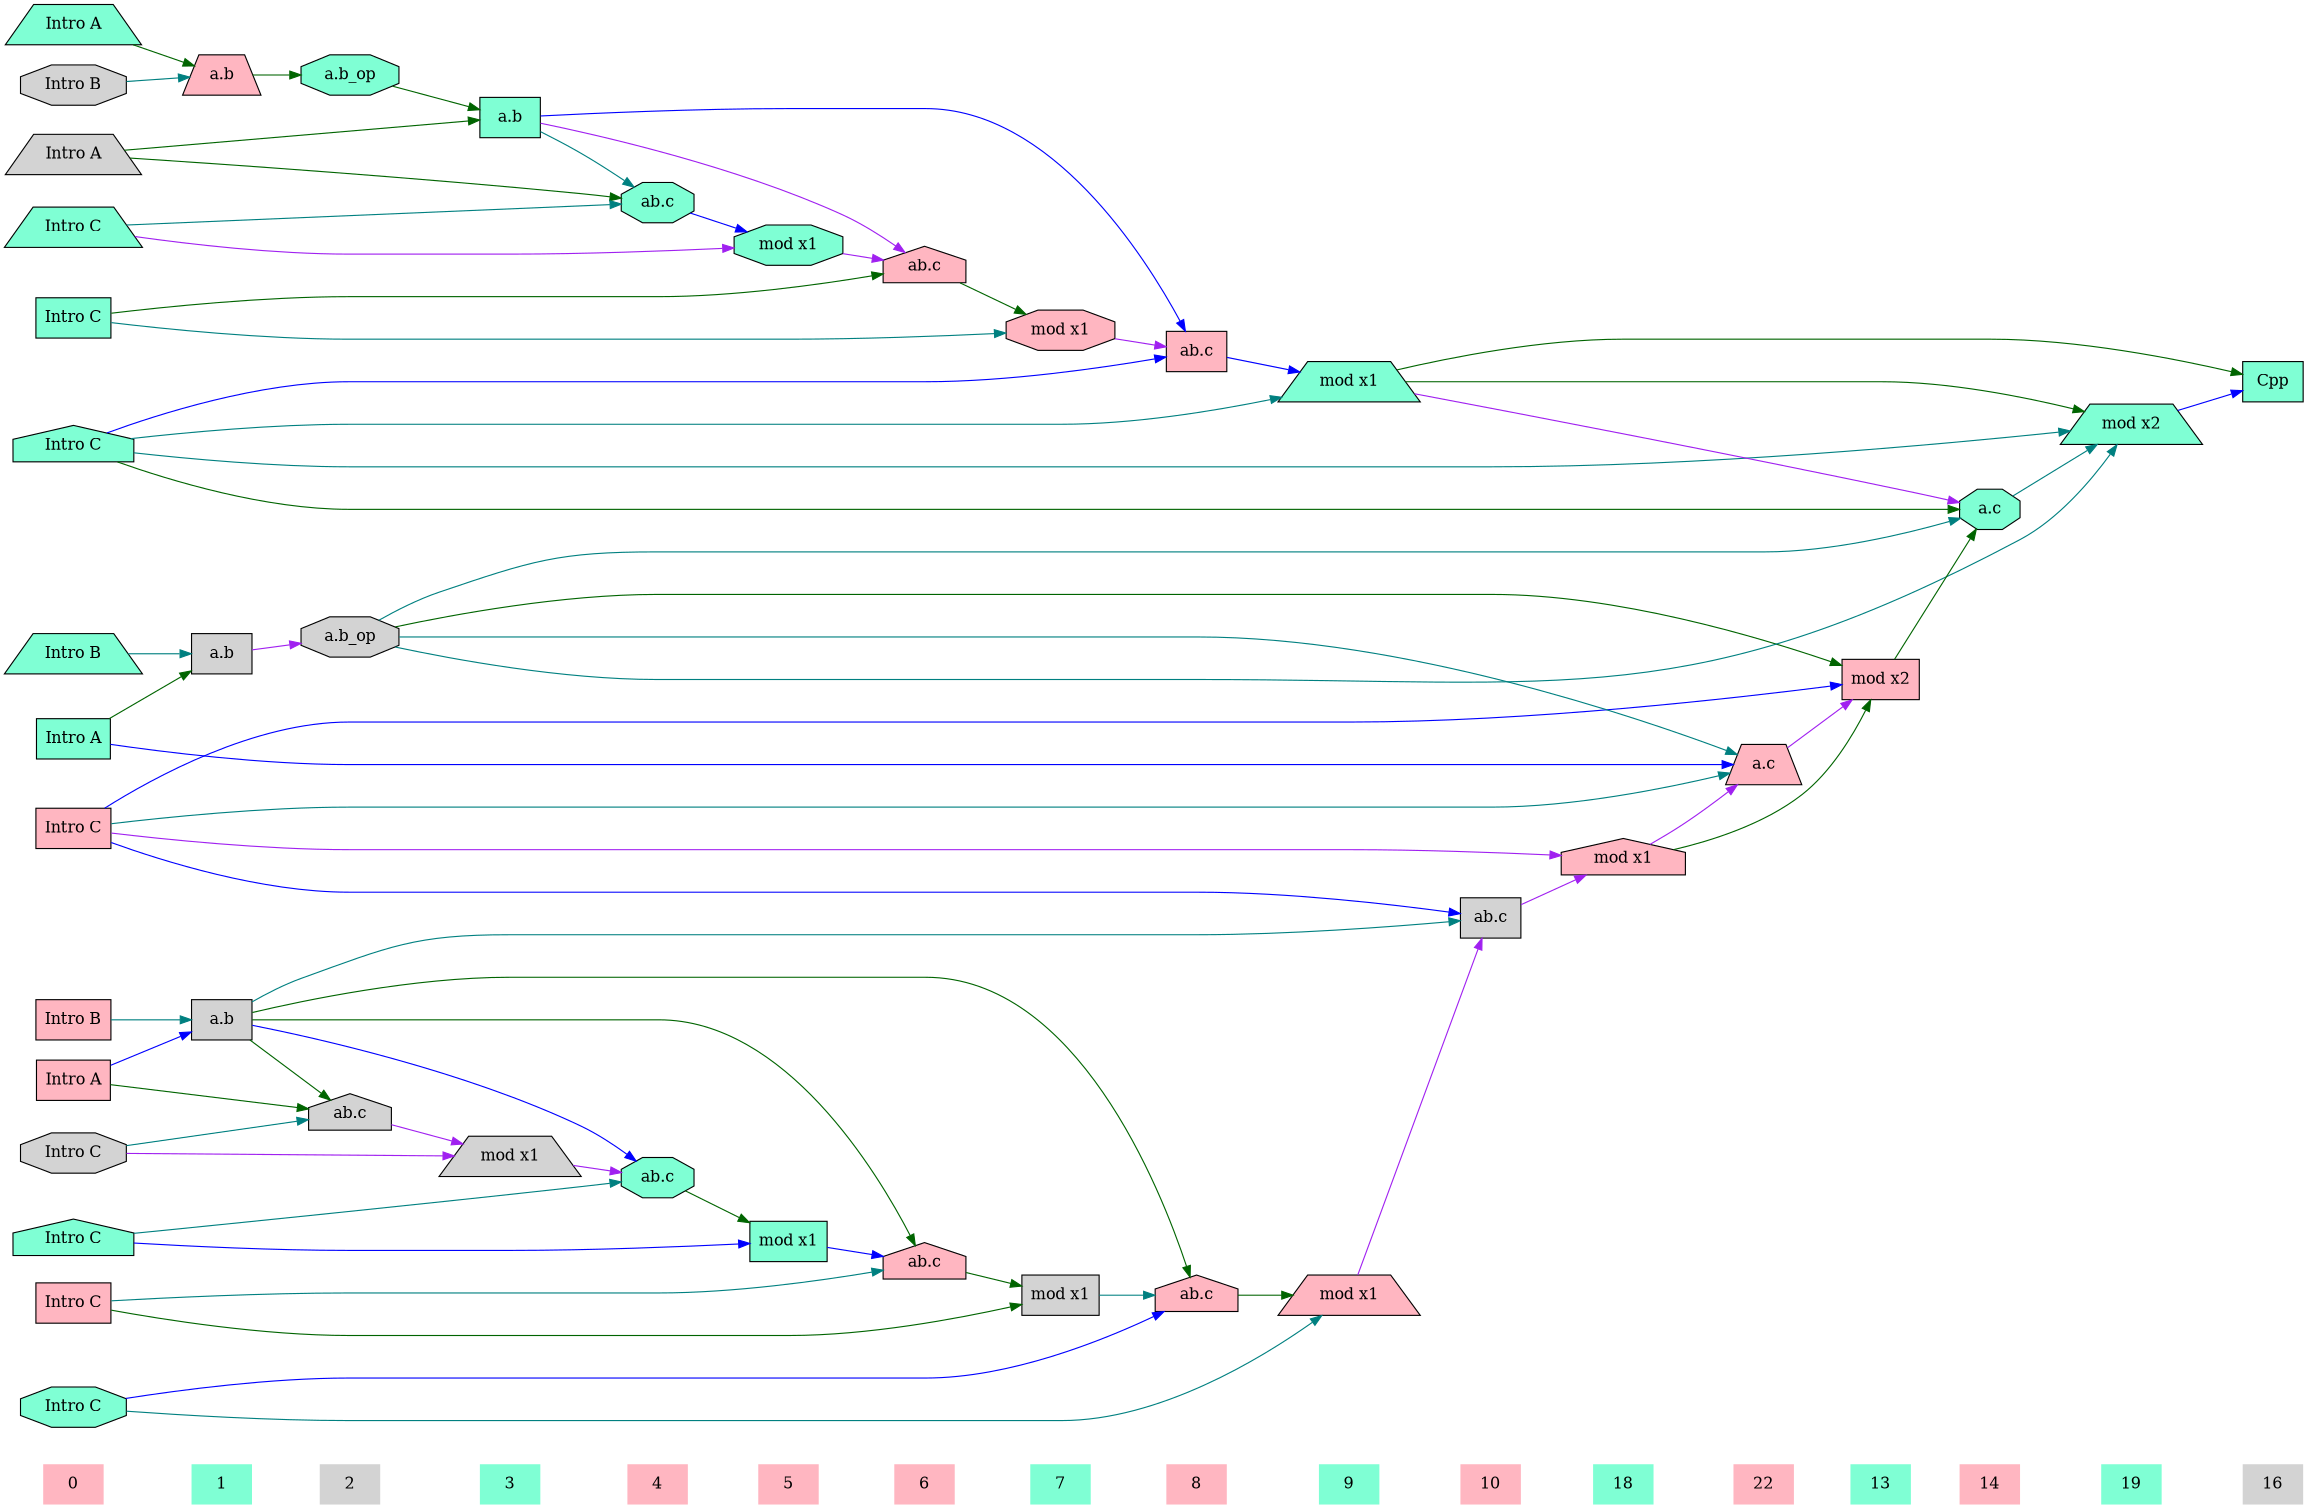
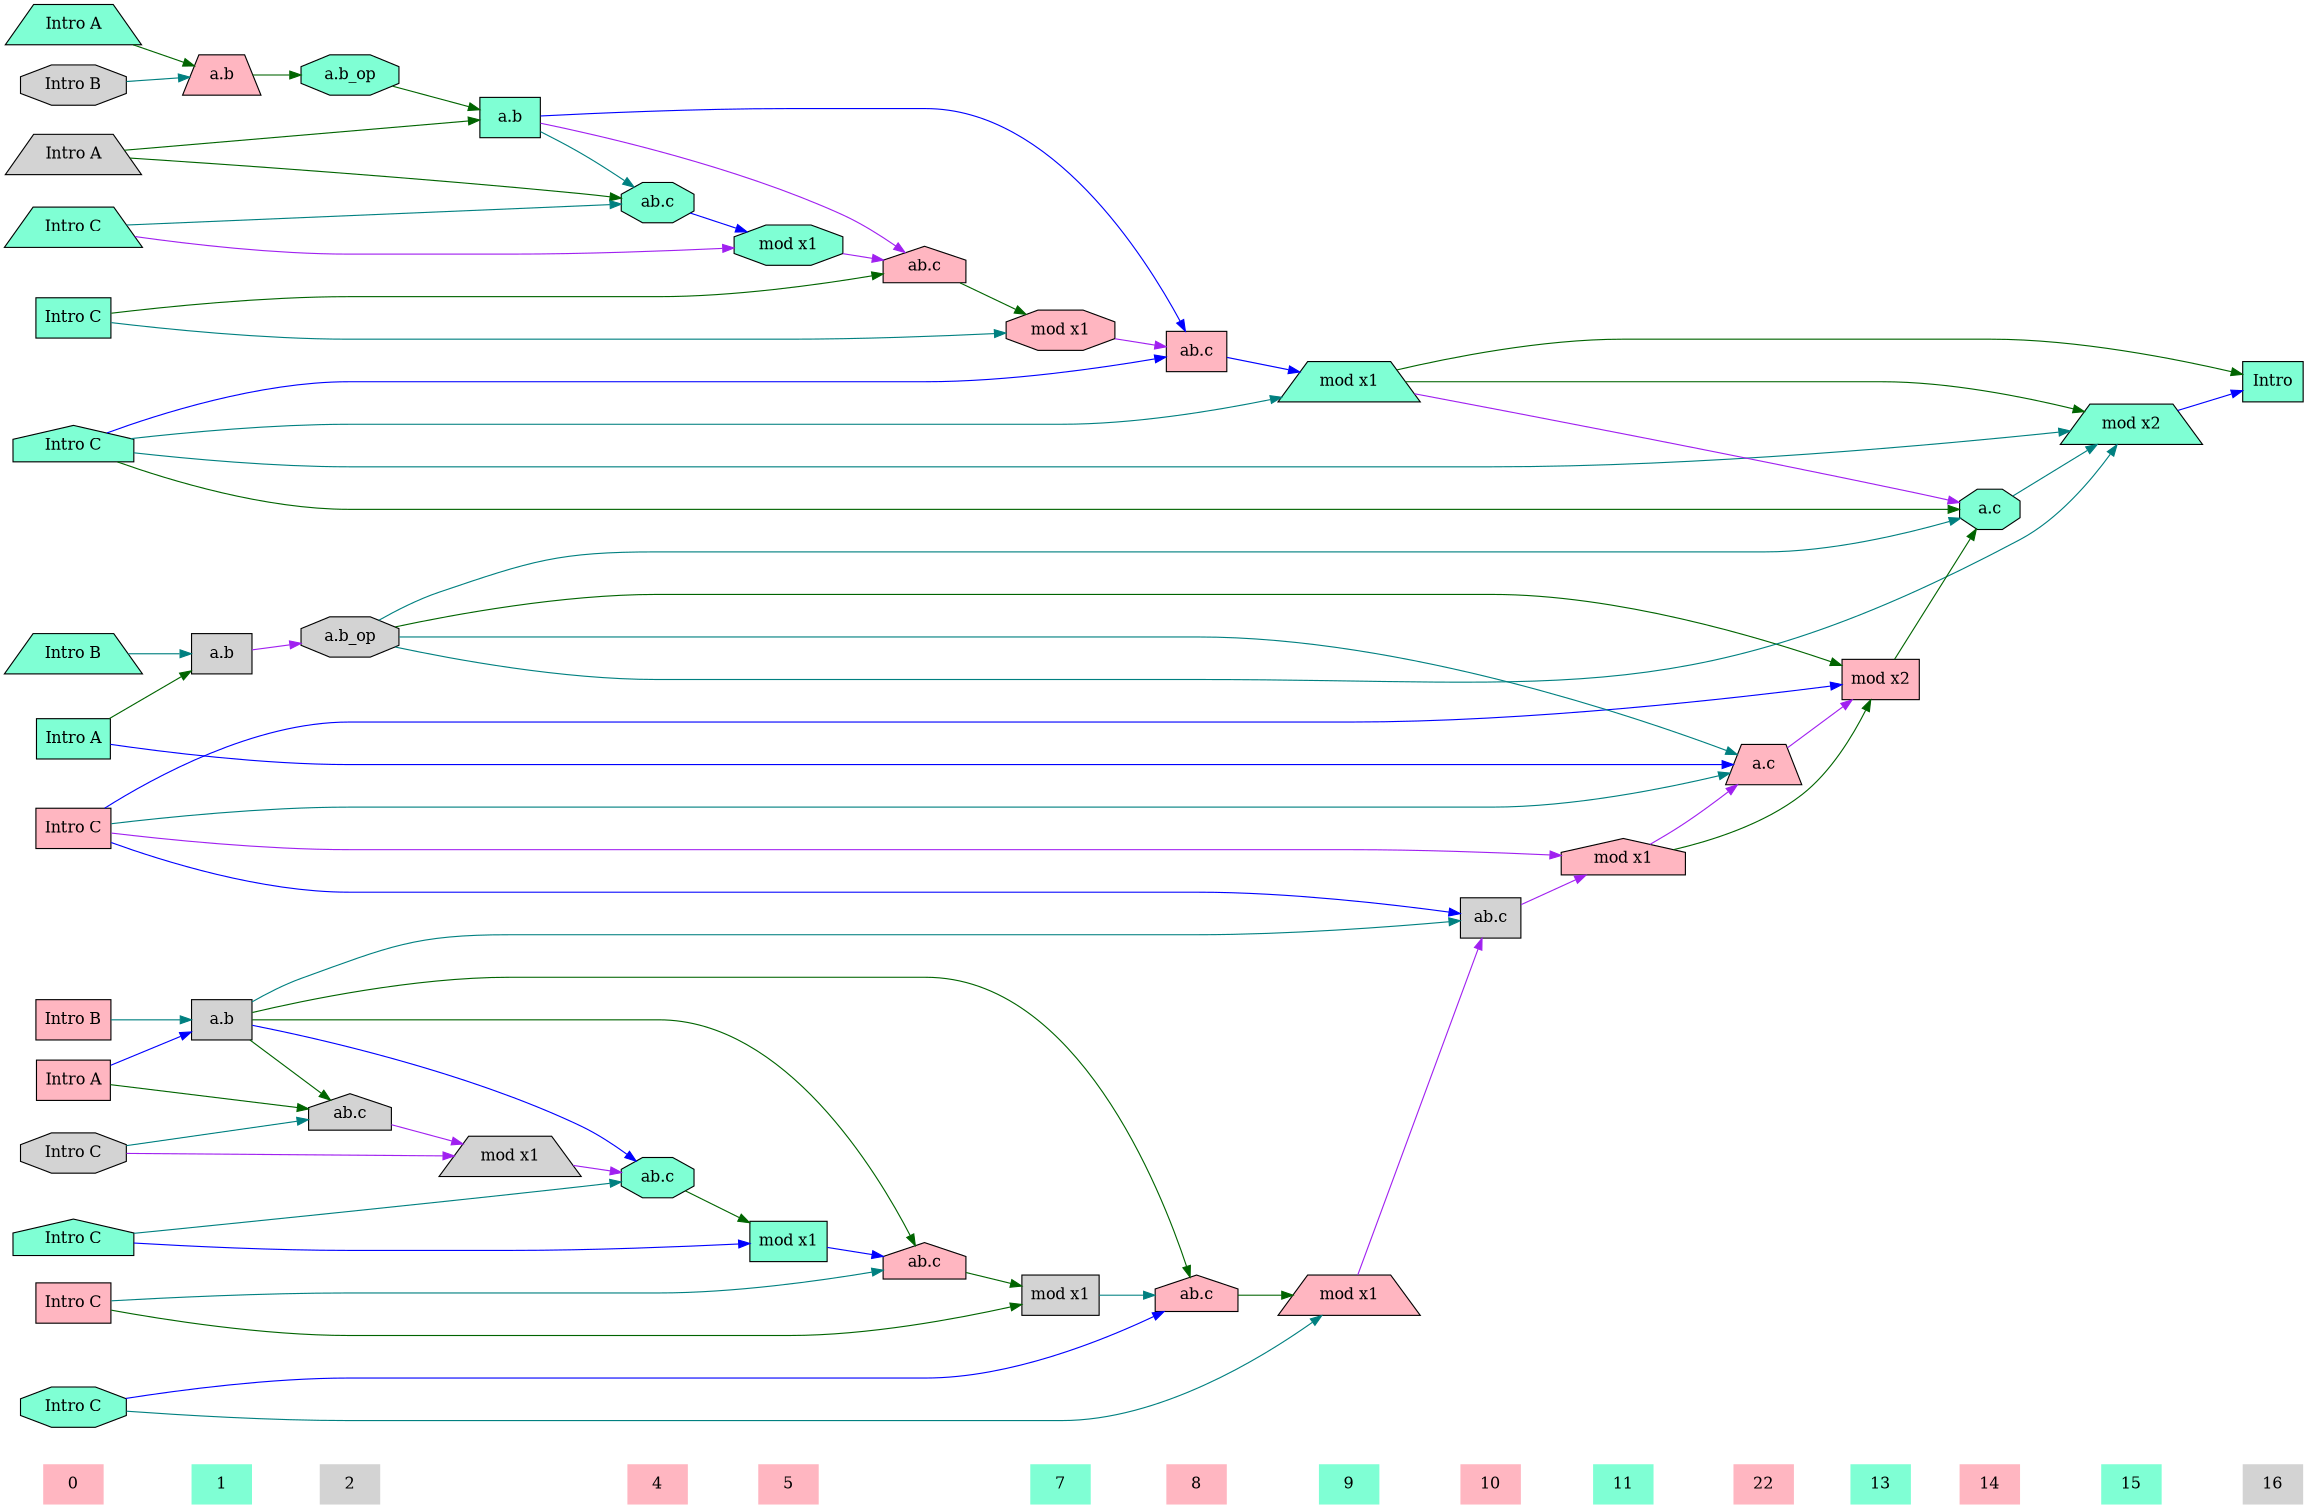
(2273, 382) -> (2273, 382)
(510, 1484) -> none
(925, 1484) -> none
(1623, 1484) -> (1623, 1484)
(2131, 1484) -> (2131, 1484)
